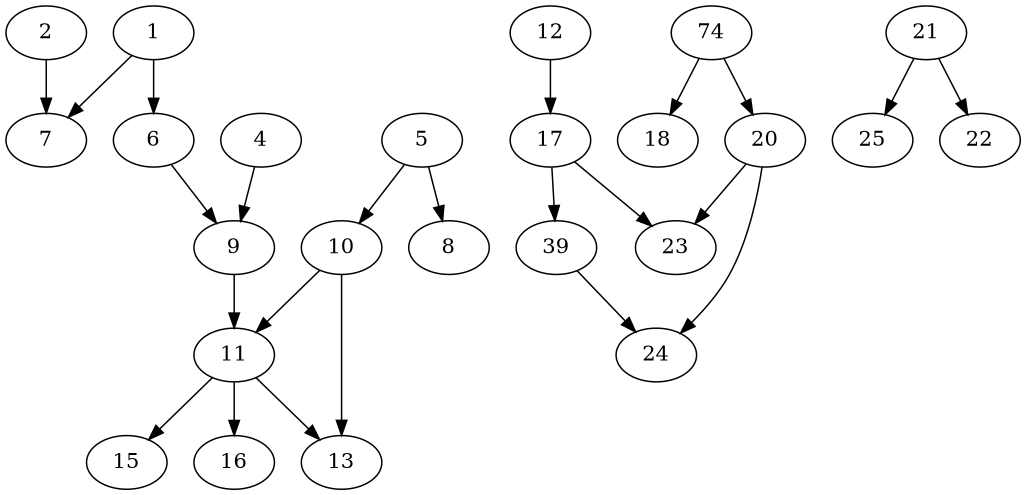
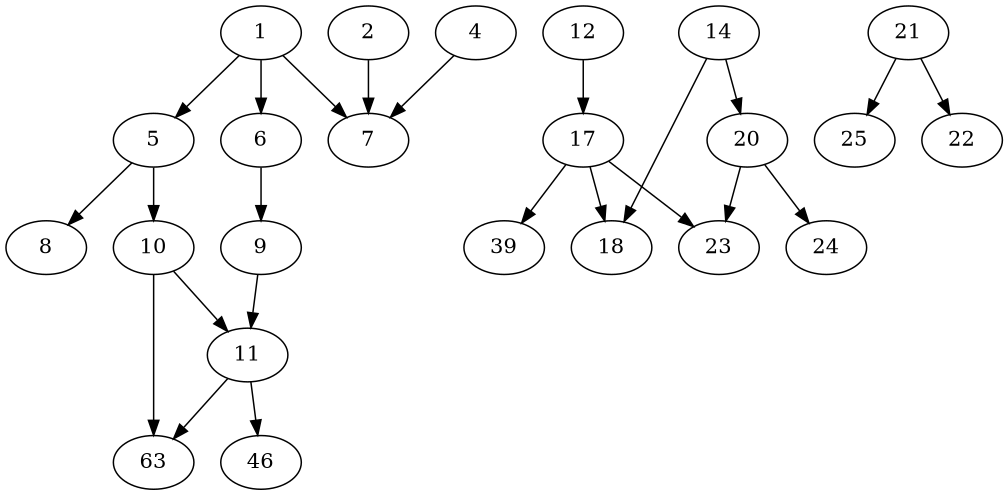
(712, 33) -> (719, 33)
none -> (213, 81)
(249, 187) -> (428, 81)
none -> (595, 187)
(601, 296) -> none
(127, 462) -> none
(234, 462) -> (261, 462)
(342, 462) -> (154, 462)
